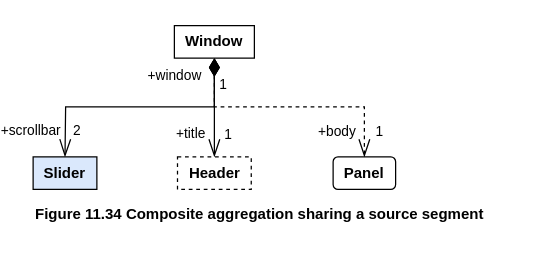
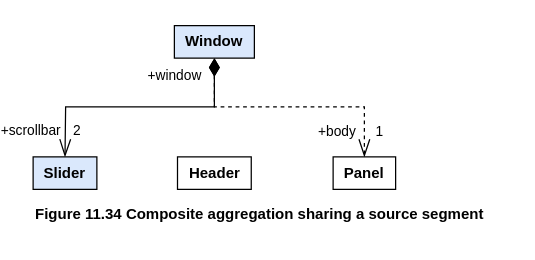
(214, 42) -> (214, 42)
(214, 131) -> none
(214, 173) -> (214, 173)
(364, 173) -> (364, 173)
